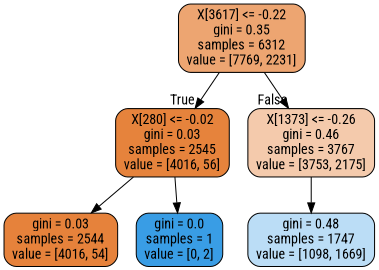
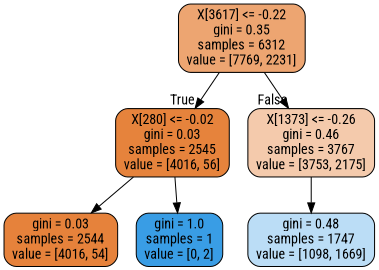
(179, 240) -> (179, 240)
